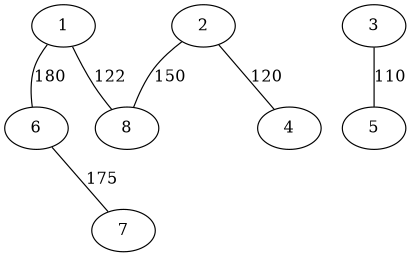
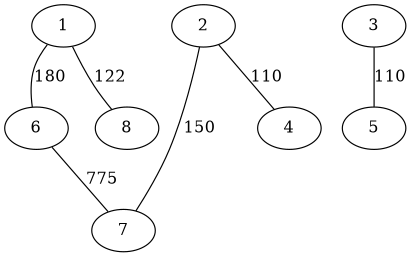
(152, 71) -> (176, 132)
(267, 77) -> (267, 77)
(102, 179) -> (102, 179)
